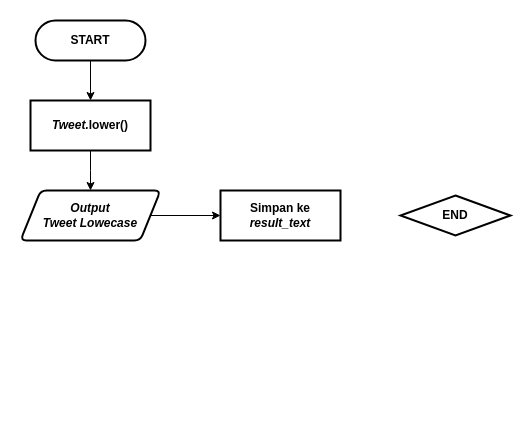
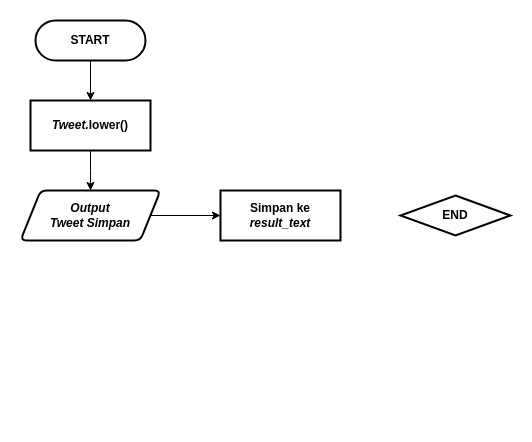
(91, 216) -> (91, 216)
